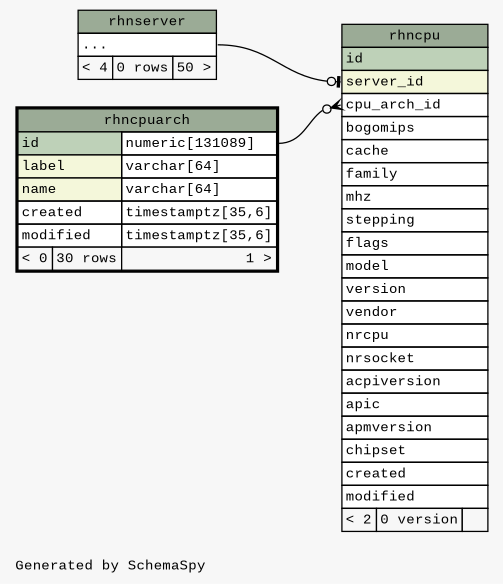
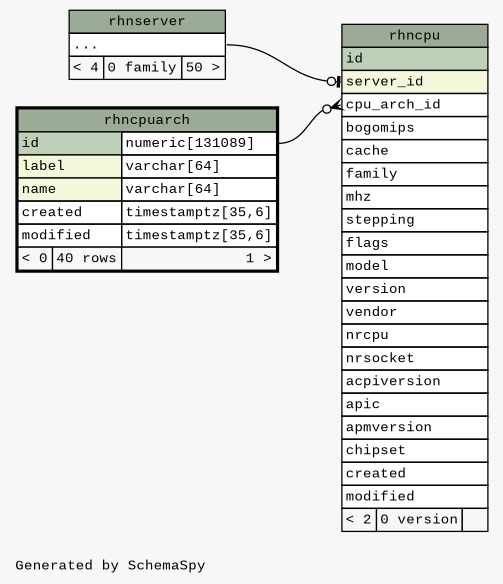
(143, 67) -> (143, 67)
(87, 258) -> (87, 258)
